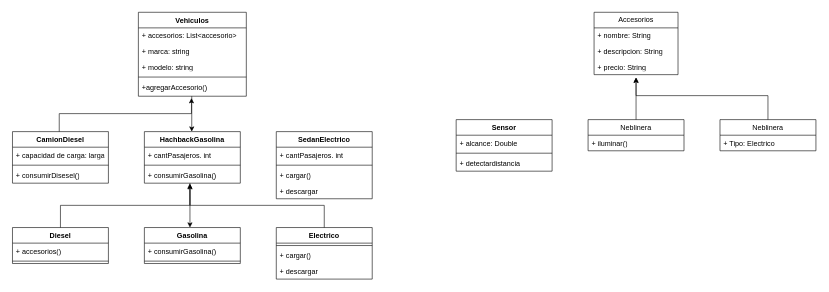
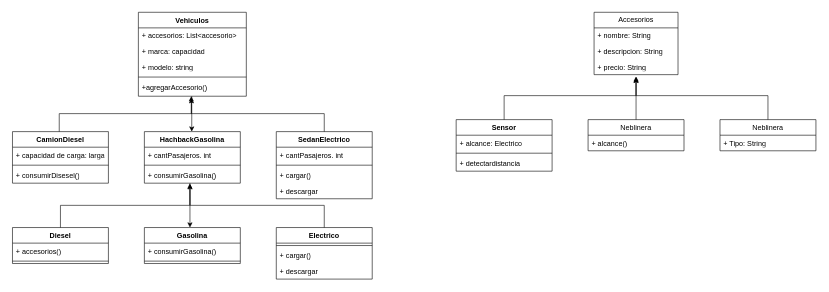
(168, 52) -> (174, 52)
none -> (557, 96)
none -> (268, 114)
(489, 144) -> (495, 144)
(612, 144) -> (612, 144)
(753, 144) -> (747, 144)
